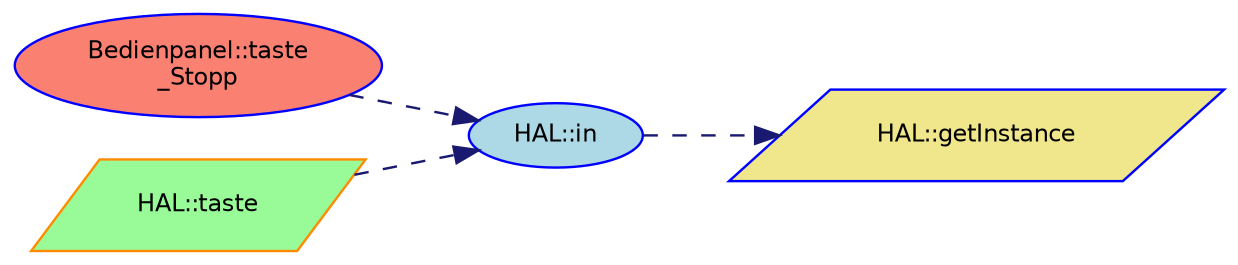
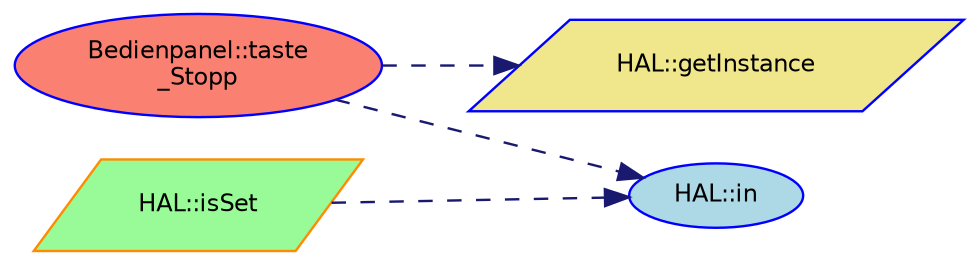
(699, 135) -> (438, 66)
(198, 205) -> (198, 205)
